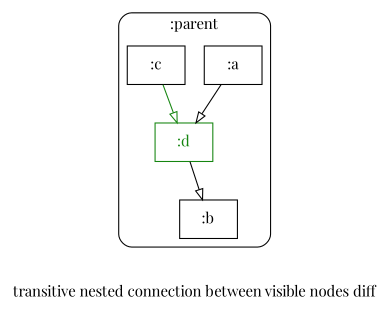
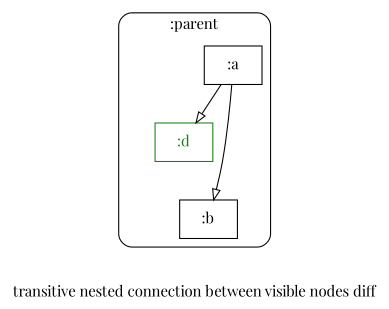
(156, 65) -> none
(195, 176) -> (226, 137)
